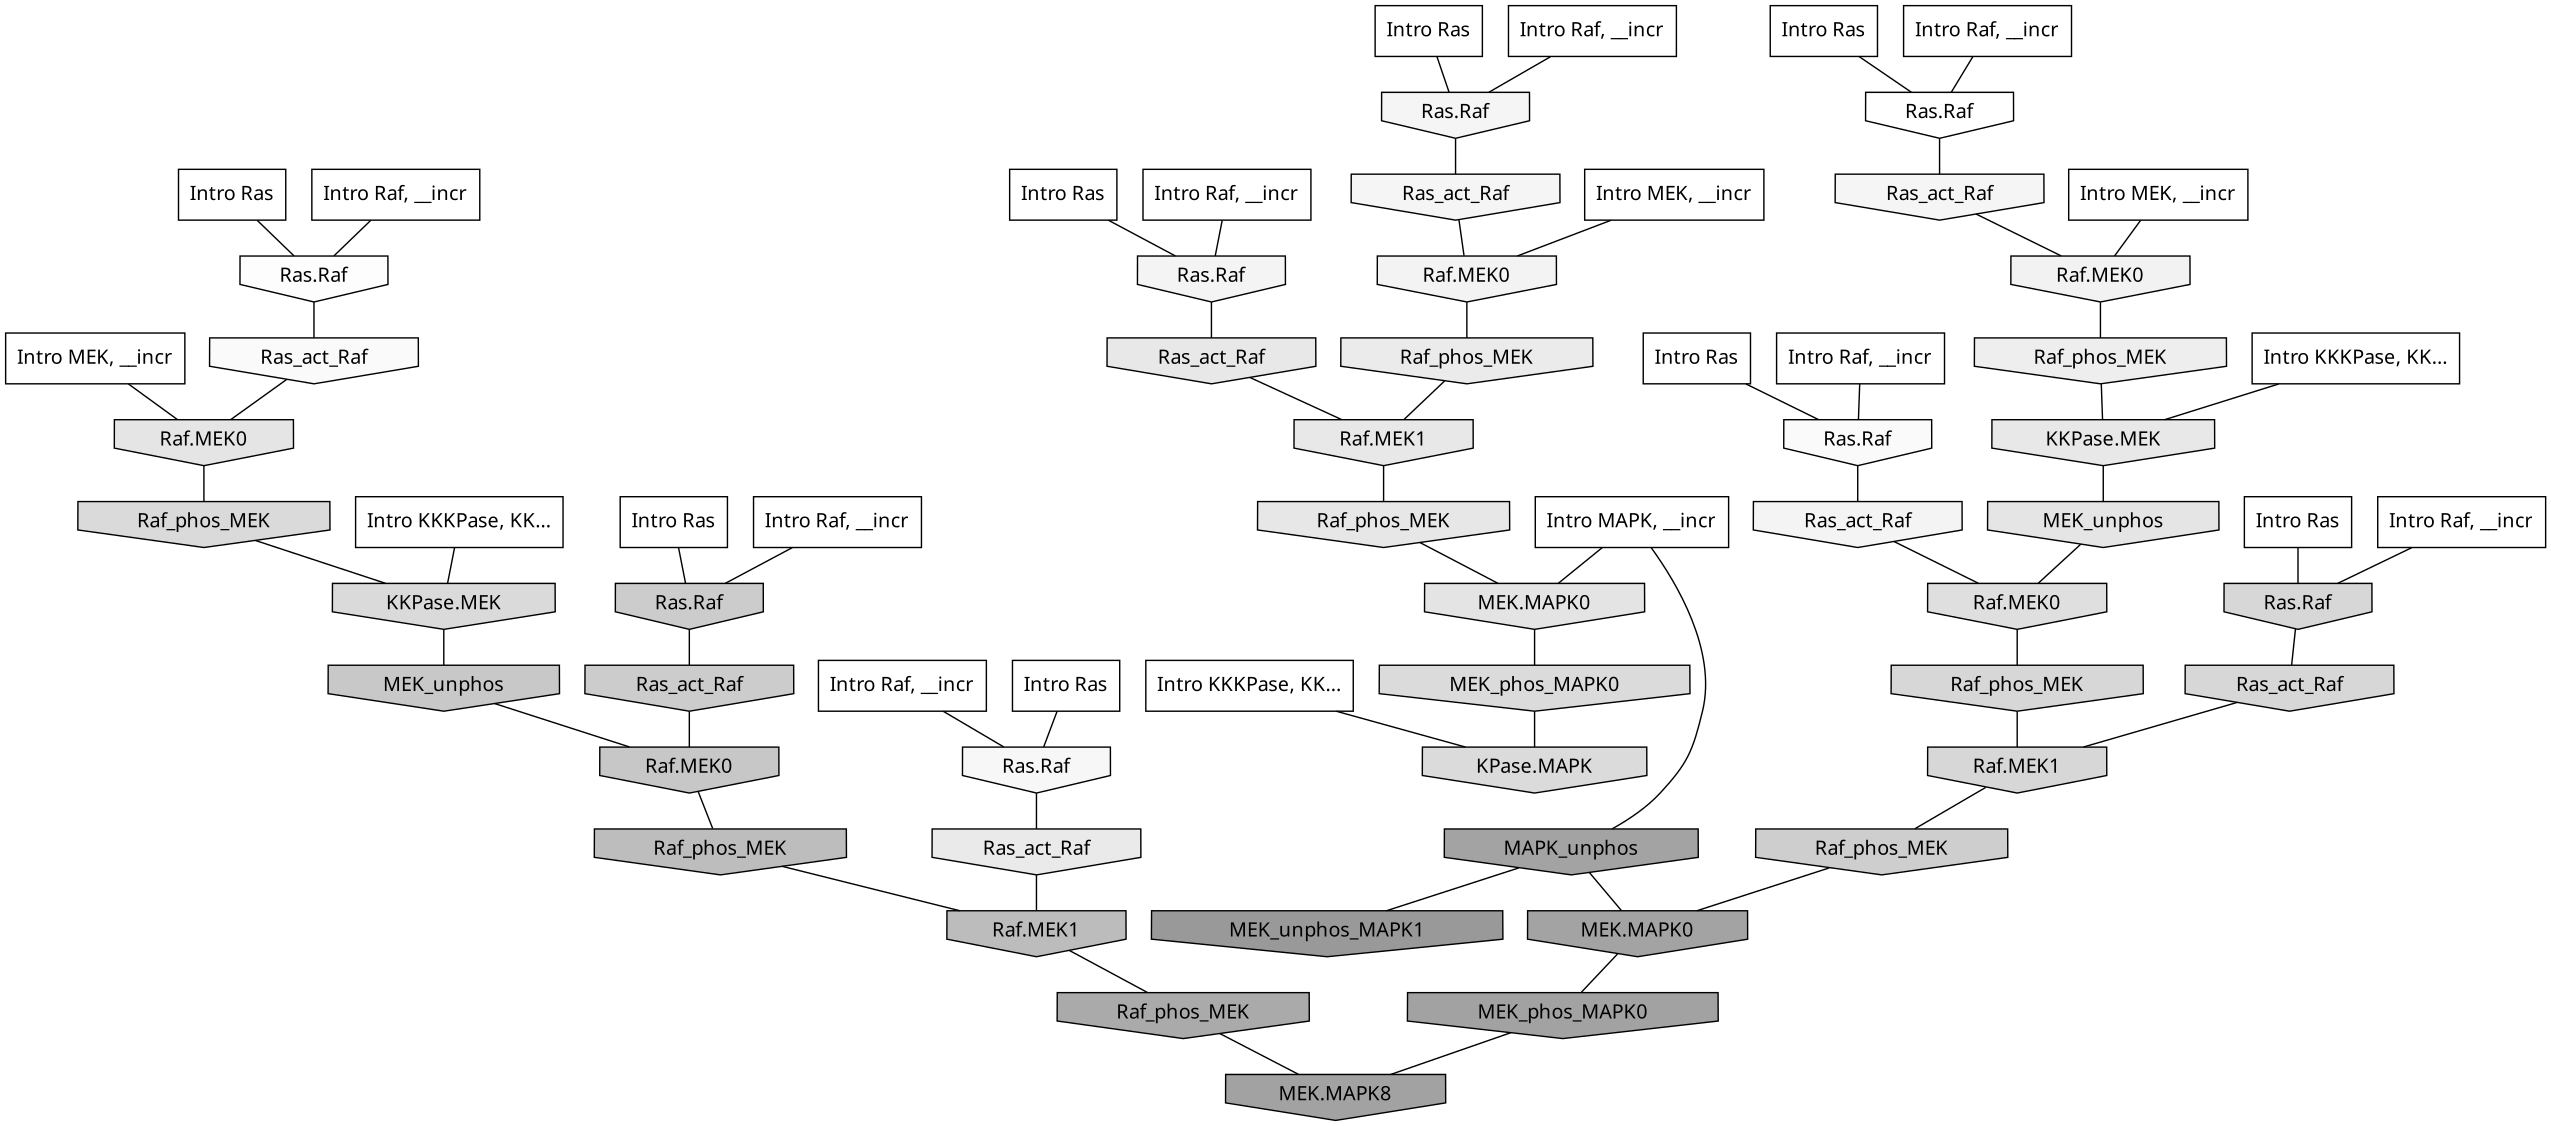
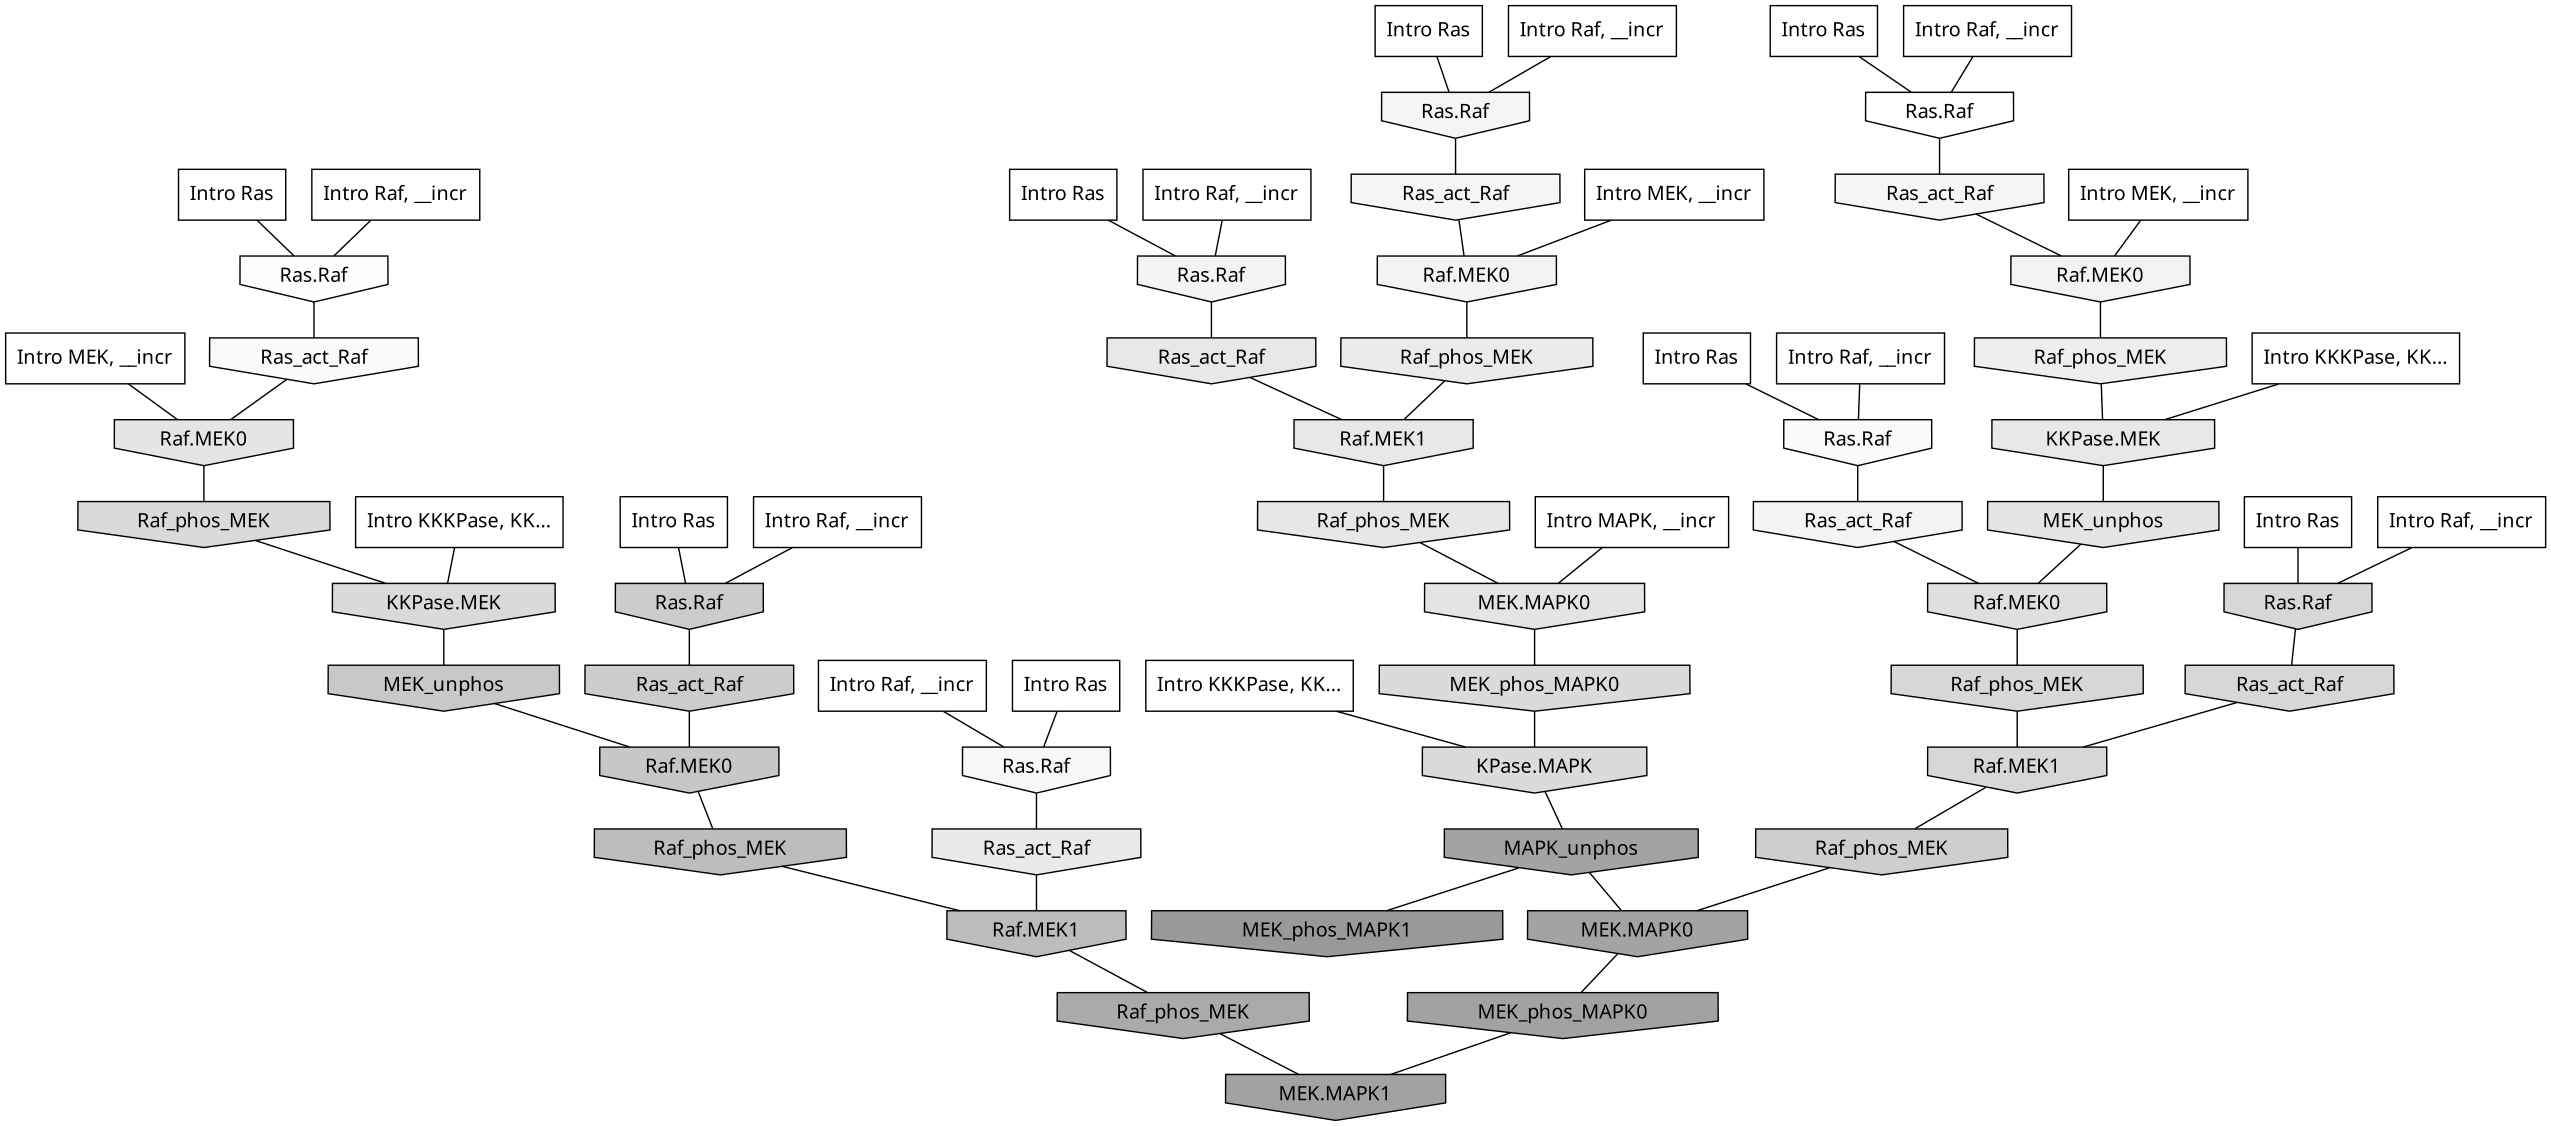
(1704, 700) -> (1554, 810)
(1327, 931) -> (1327, 931)
(1336, 1095) -> (1336, 1095)
